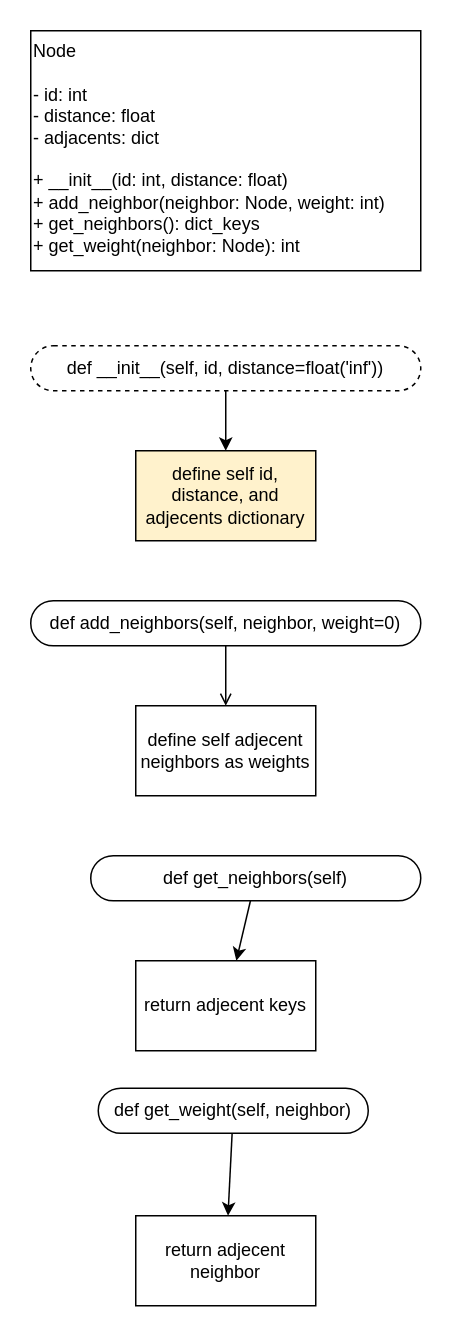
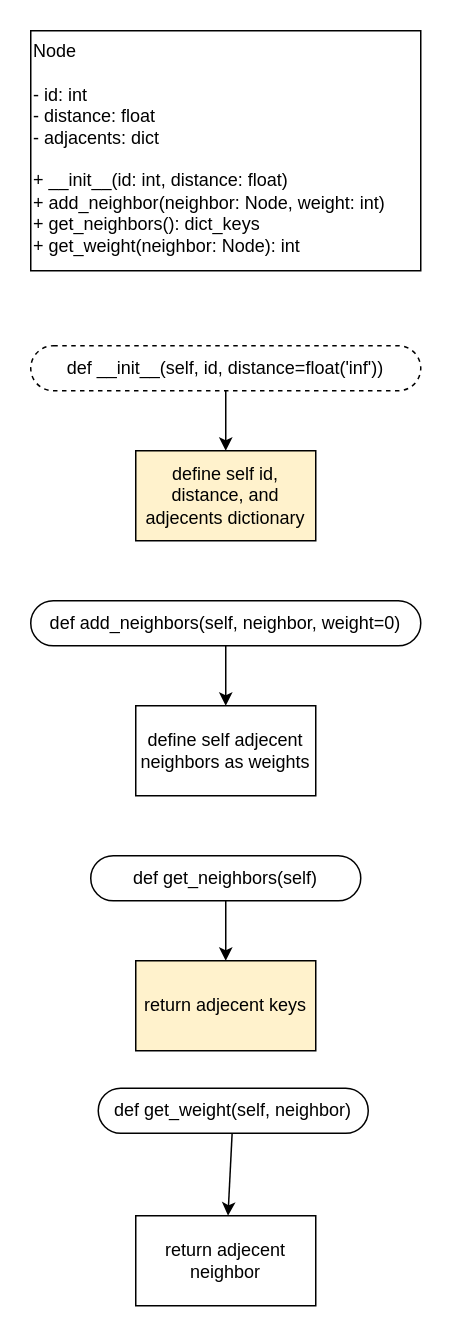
(226, 696) -> (226, 694)
(256, 878) -> (226, 878)
(226, 1006) -> (226, 1006)
